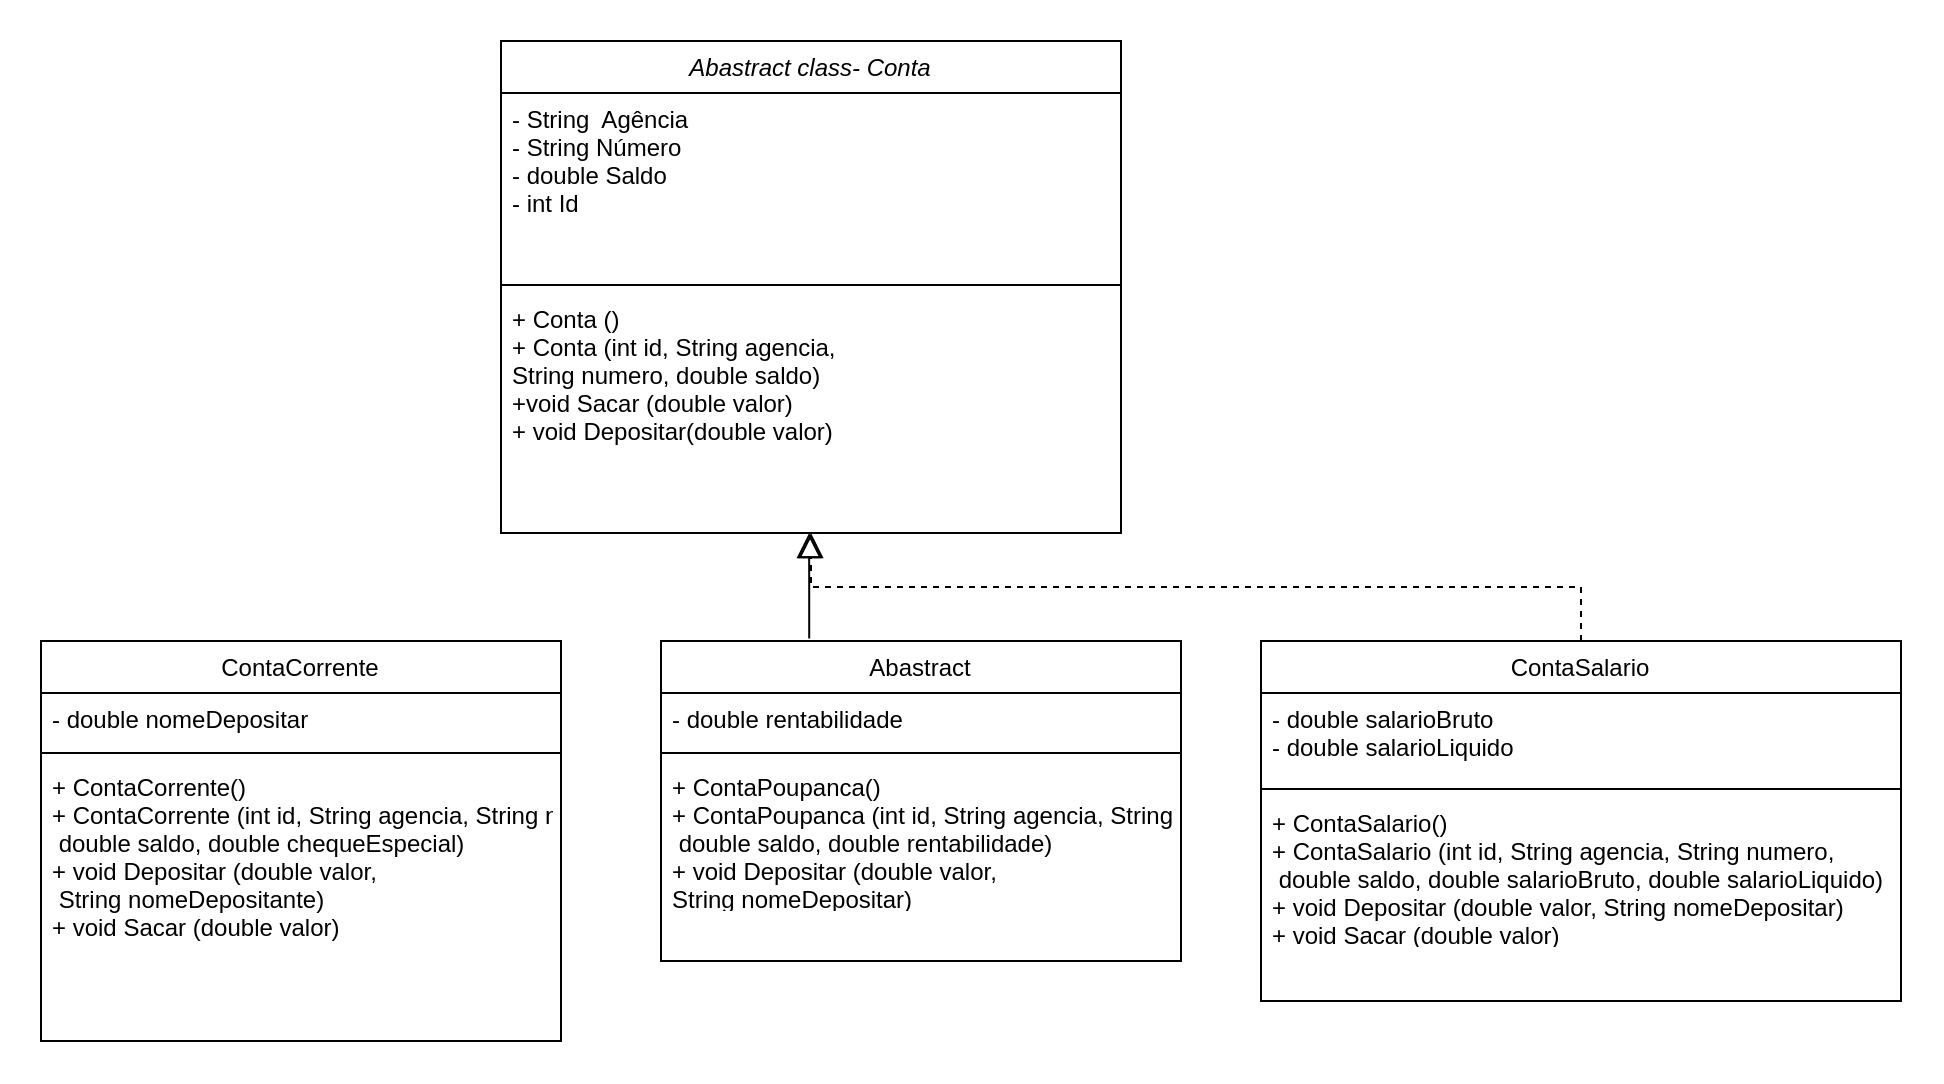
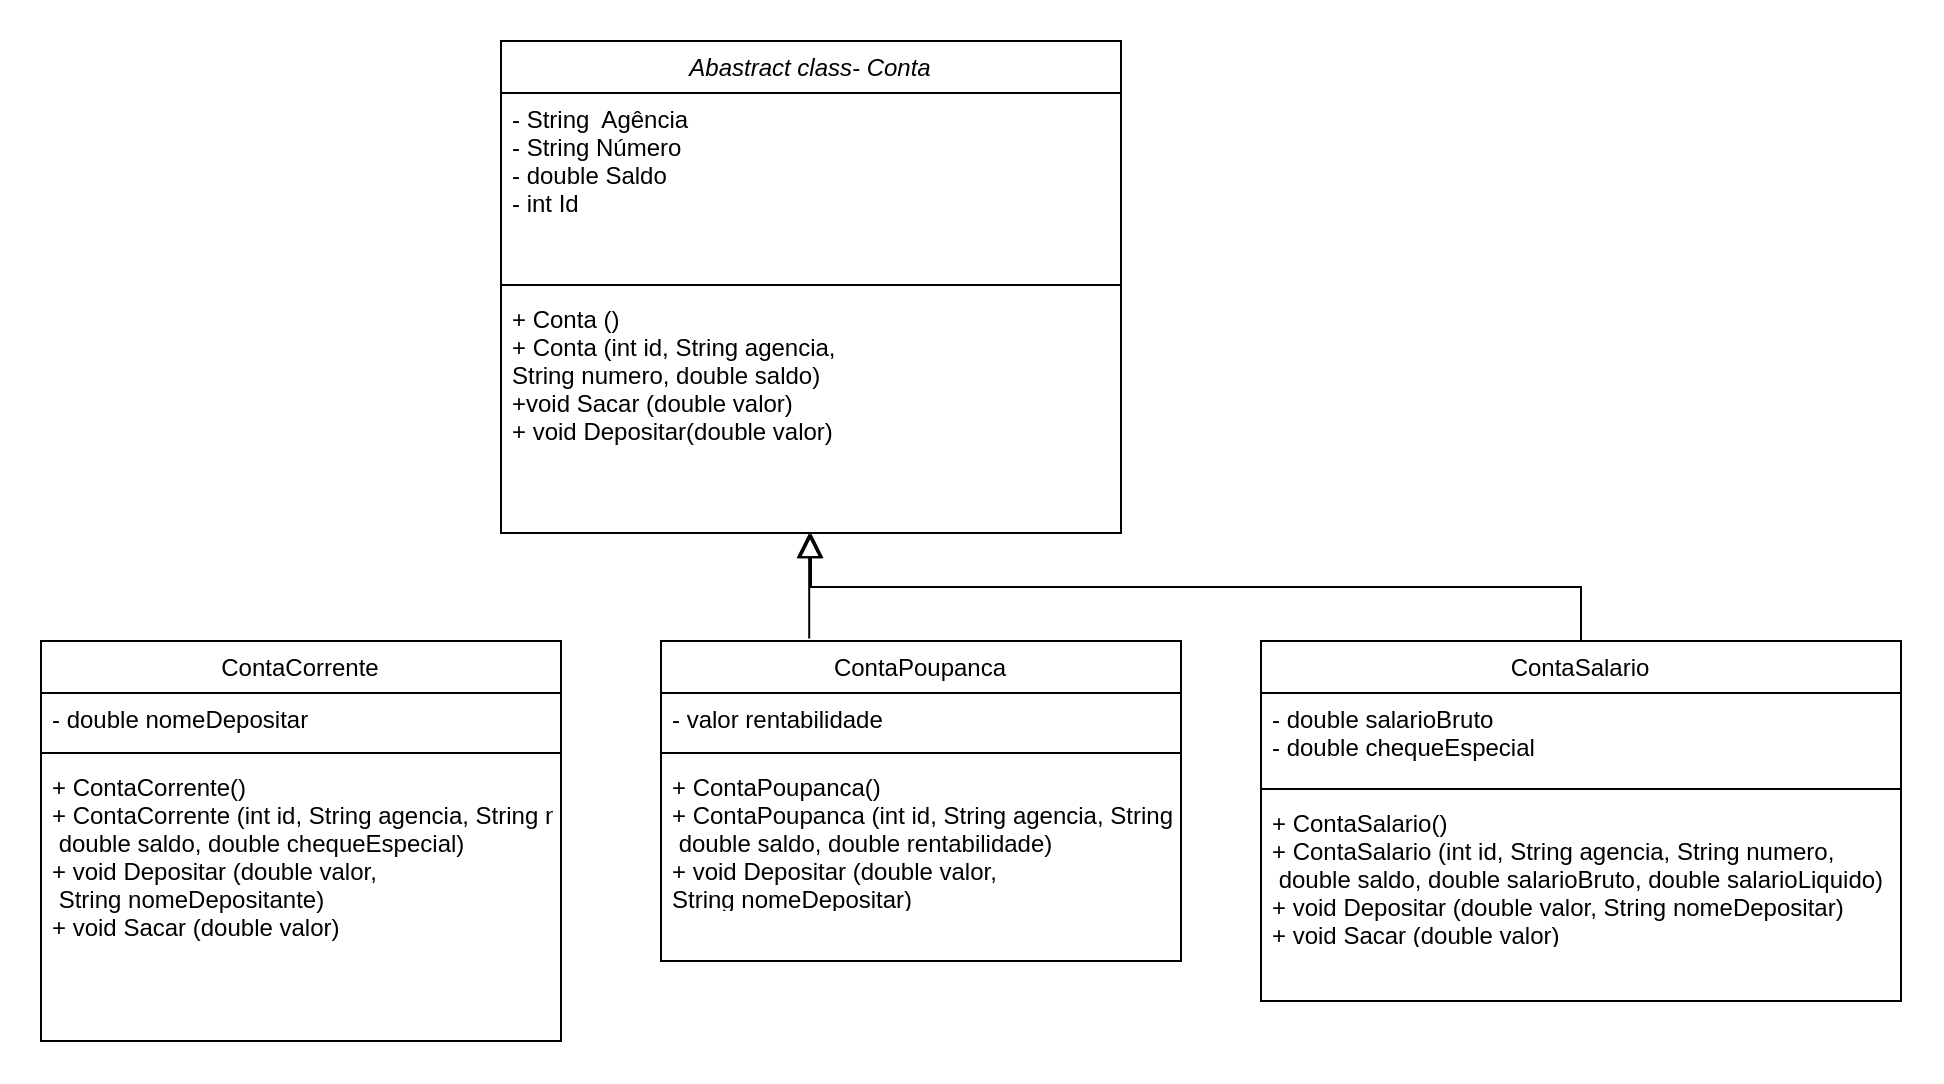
(1221, 587) -> (1221, 587)
(920, 668) -> (920, 668)
(801, 720) -> (794, 720)
(1398, 720) -> (1398, 720)
